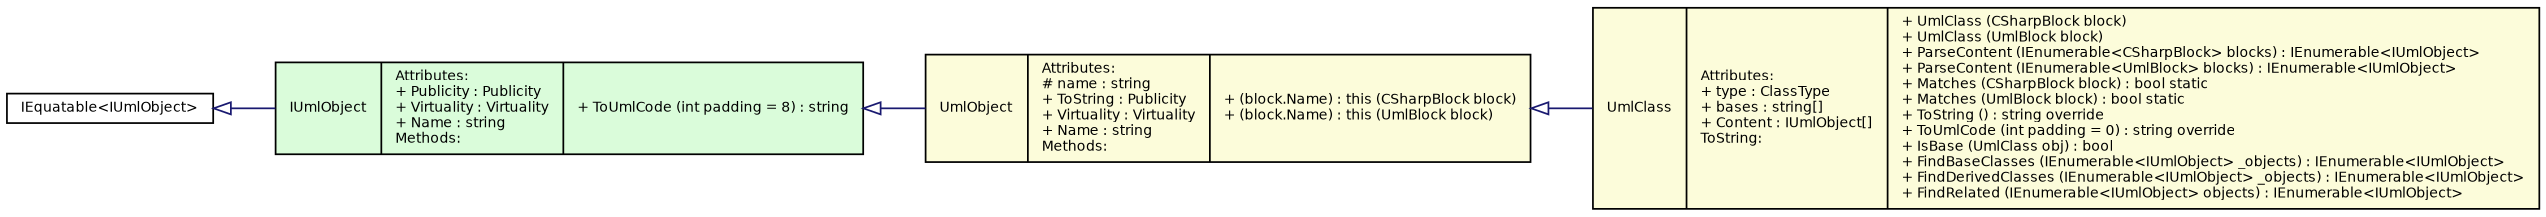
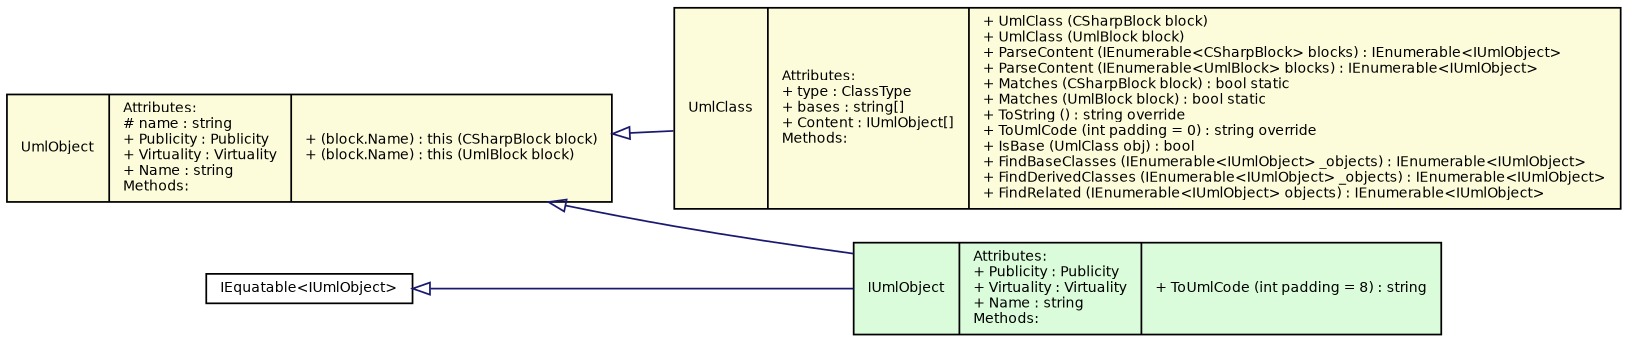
(1115, 100) -> (197, 140)
(903, 108) -> (709, 232)
(1732, 139) -> (816, 139)
